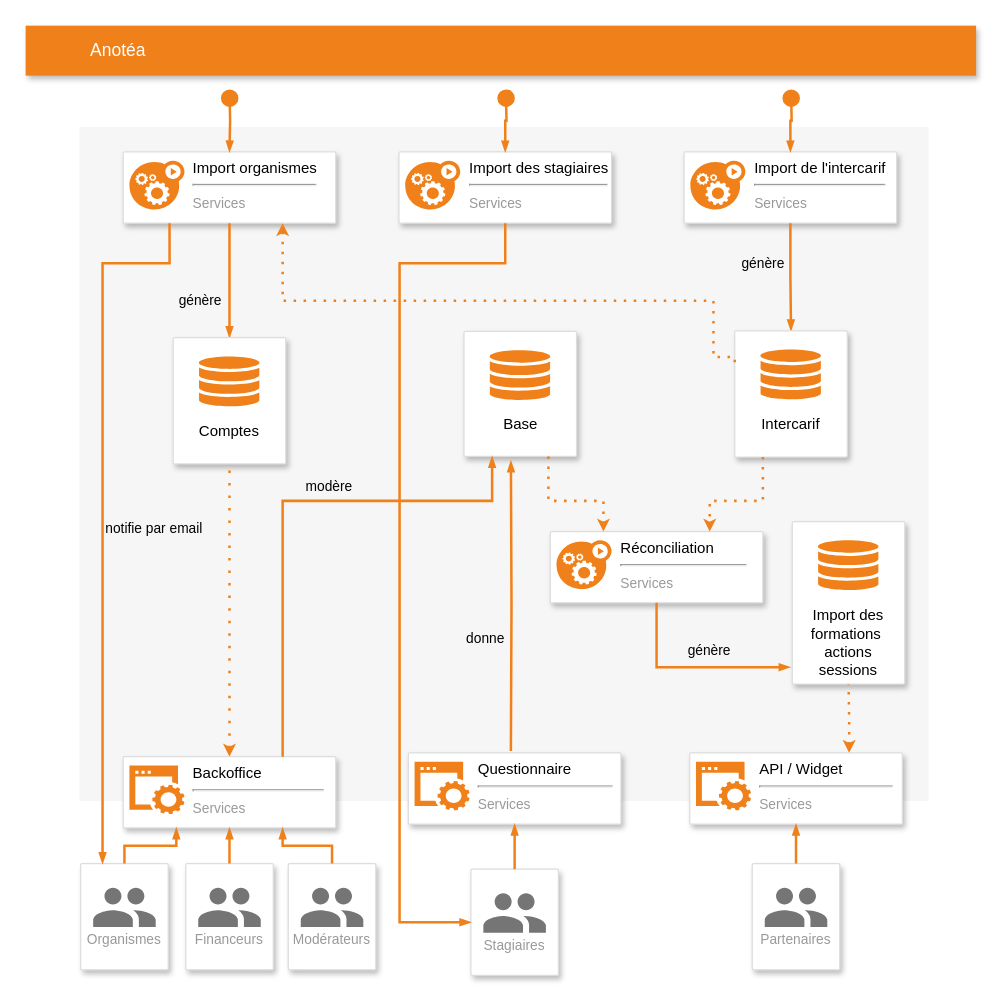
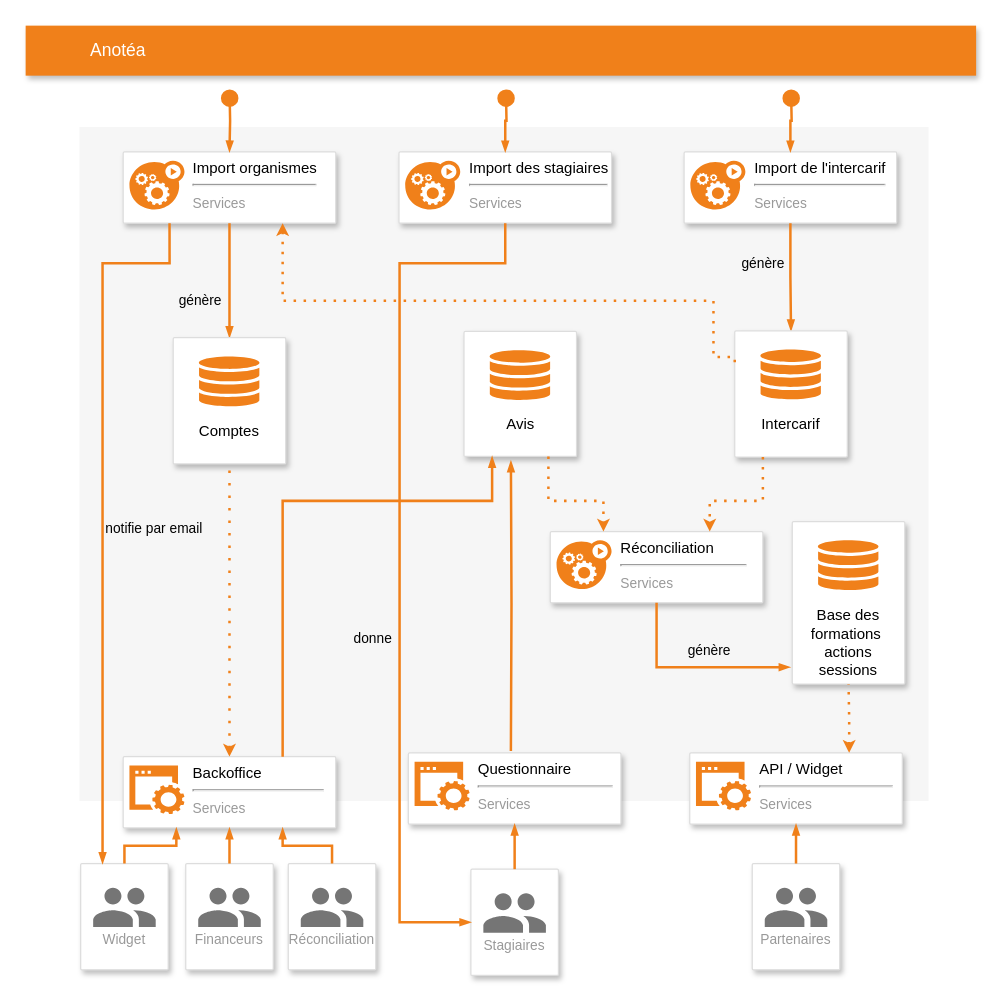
(521, 442) -> (521, 442)
(329, 486) -> none
(486, 638) -> (373, 638)
(848, 651) -> (848, 651)
(124, 955) -> (124, 955)
(332, 955) -> (332, 947)
